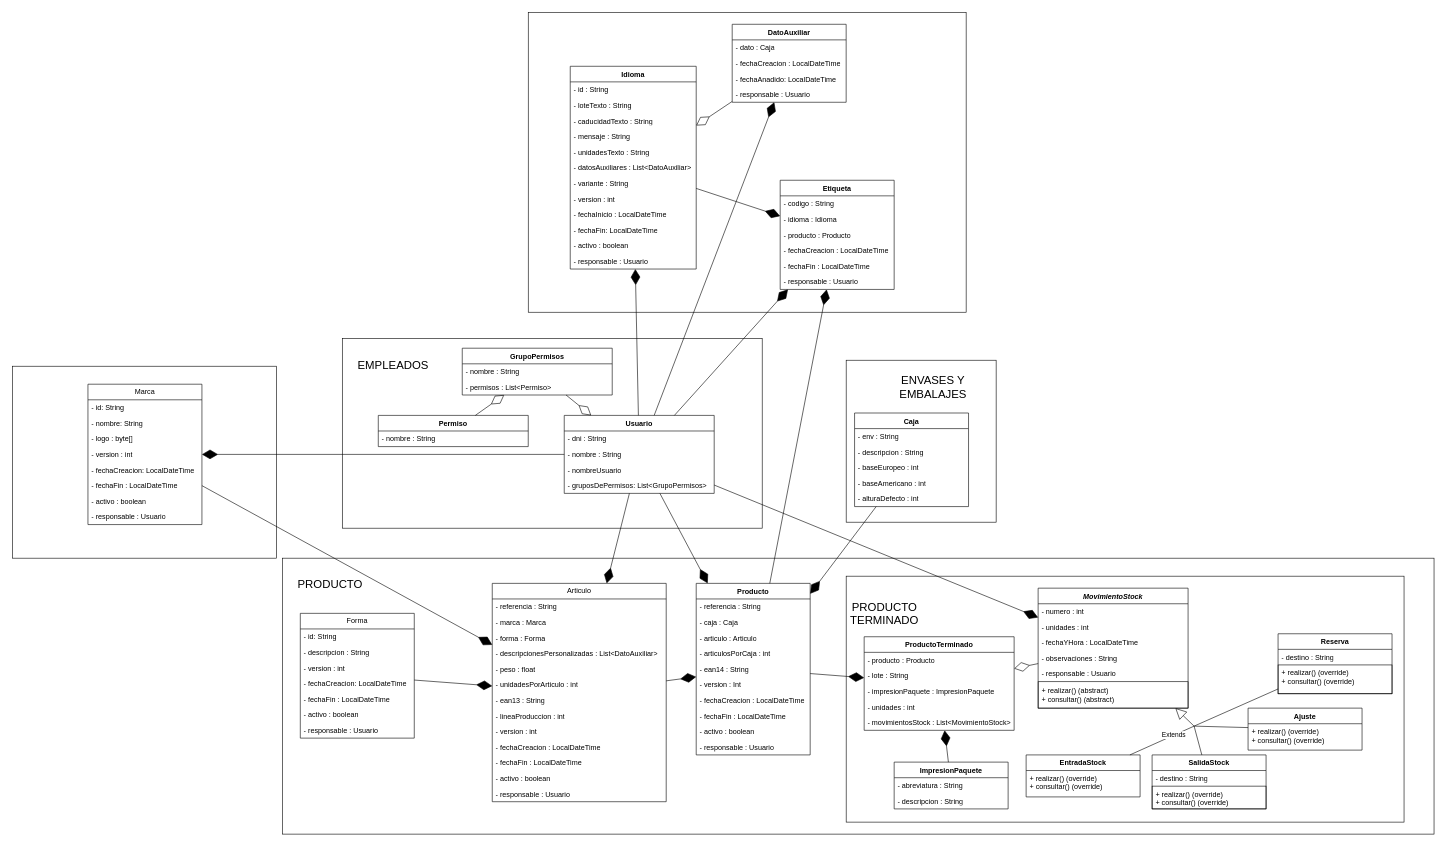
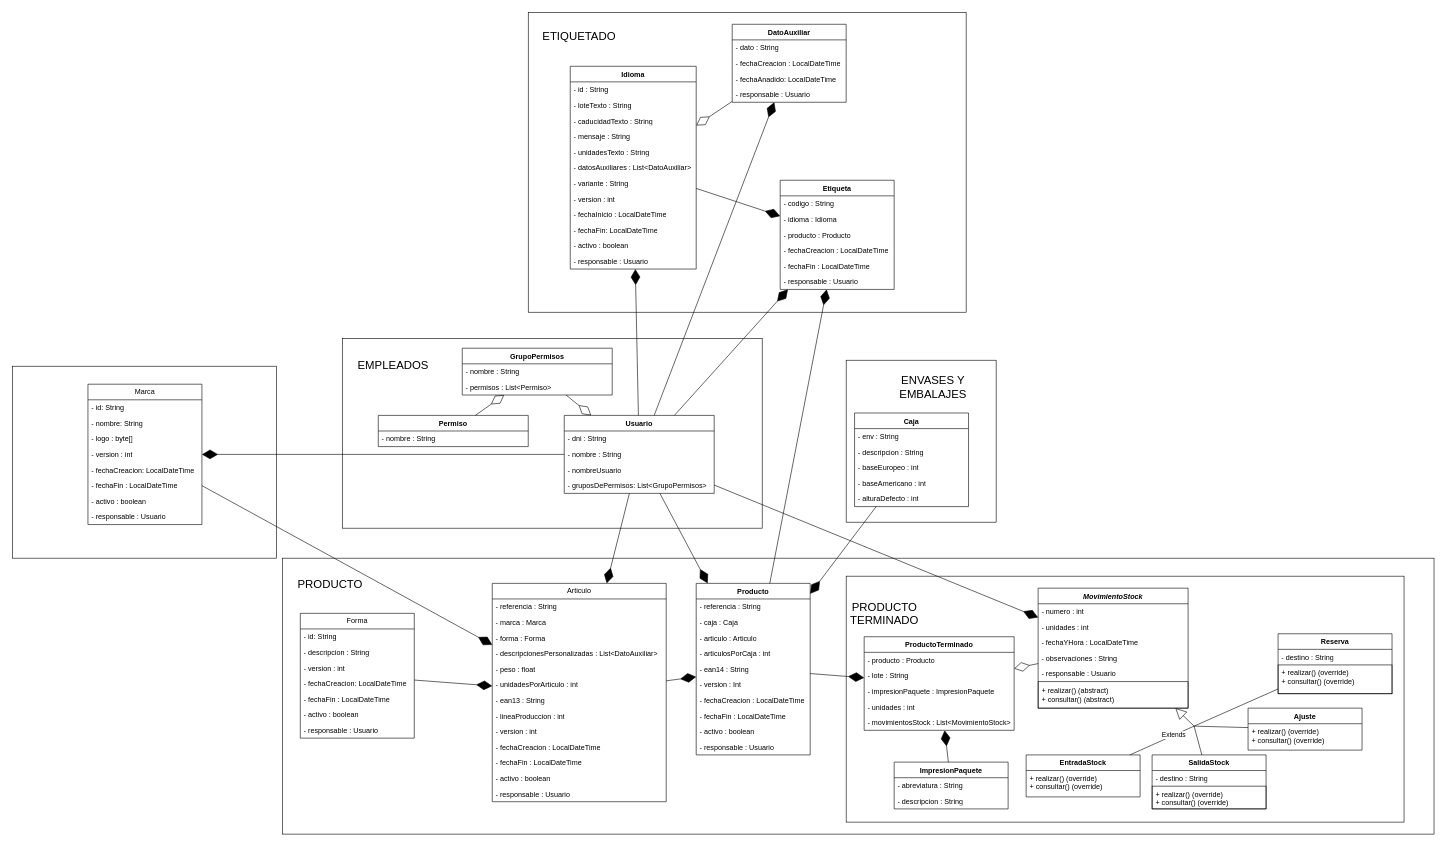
none -> (579, 36)
(758, 48) -> (761, 48)
